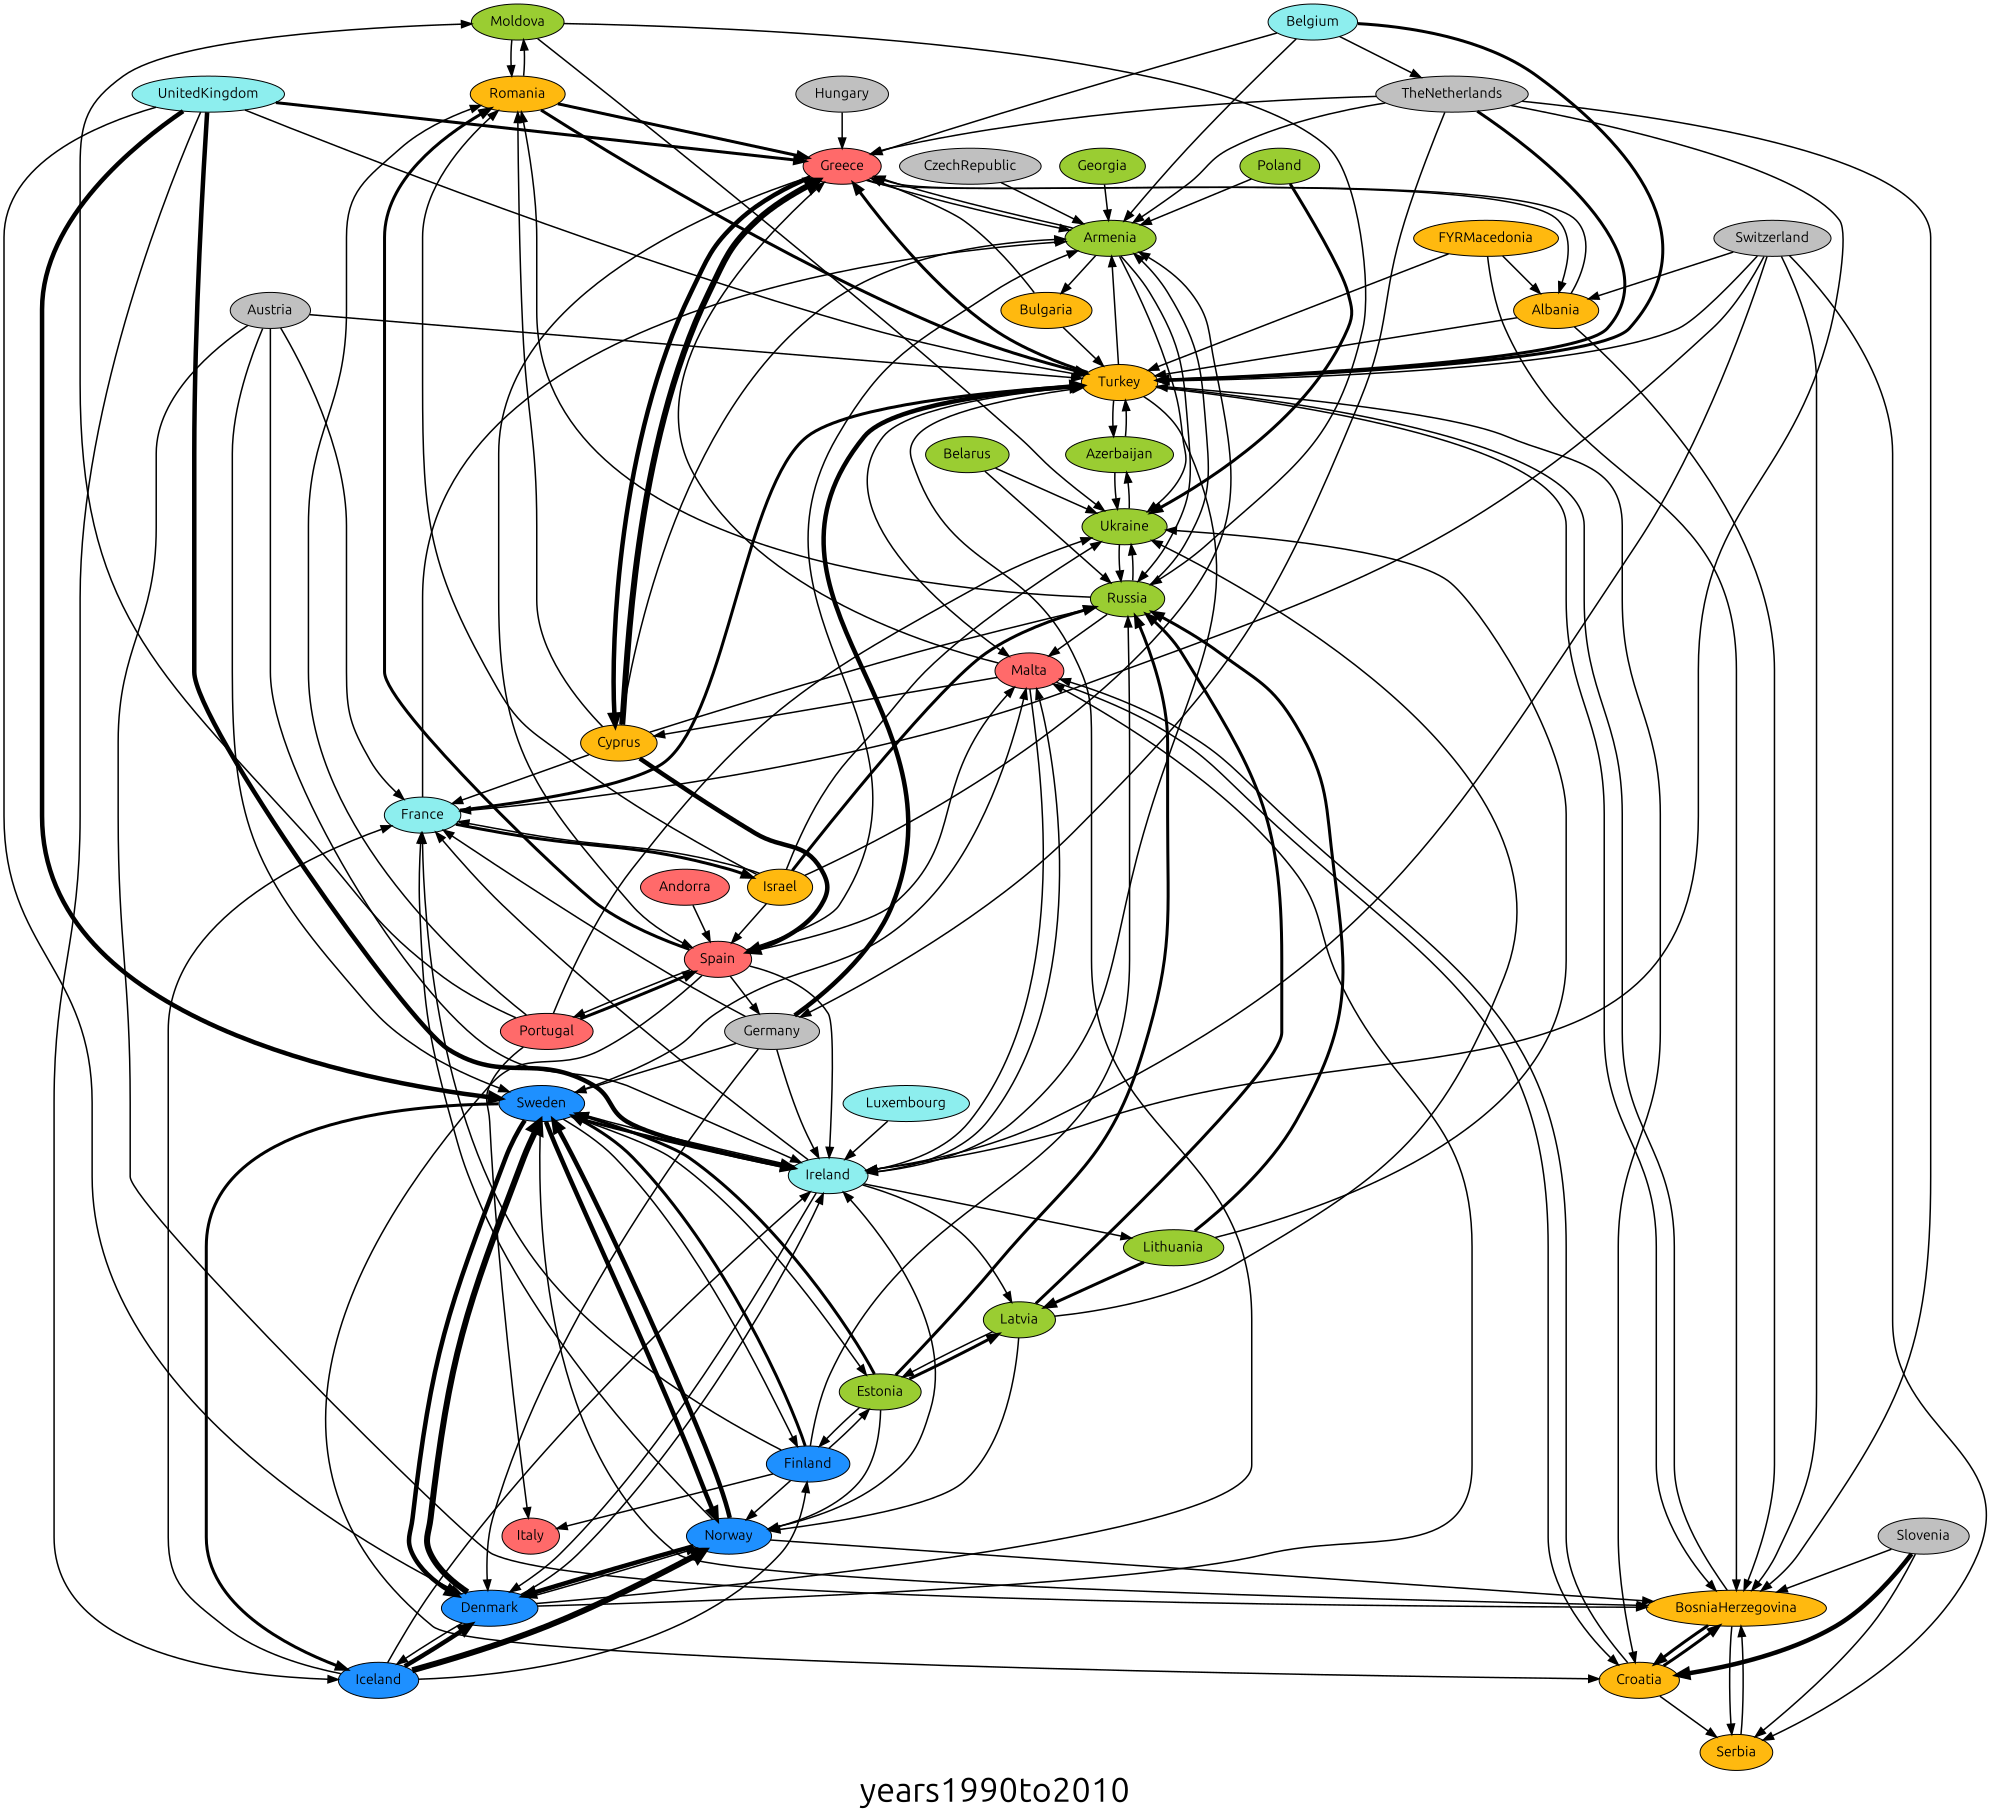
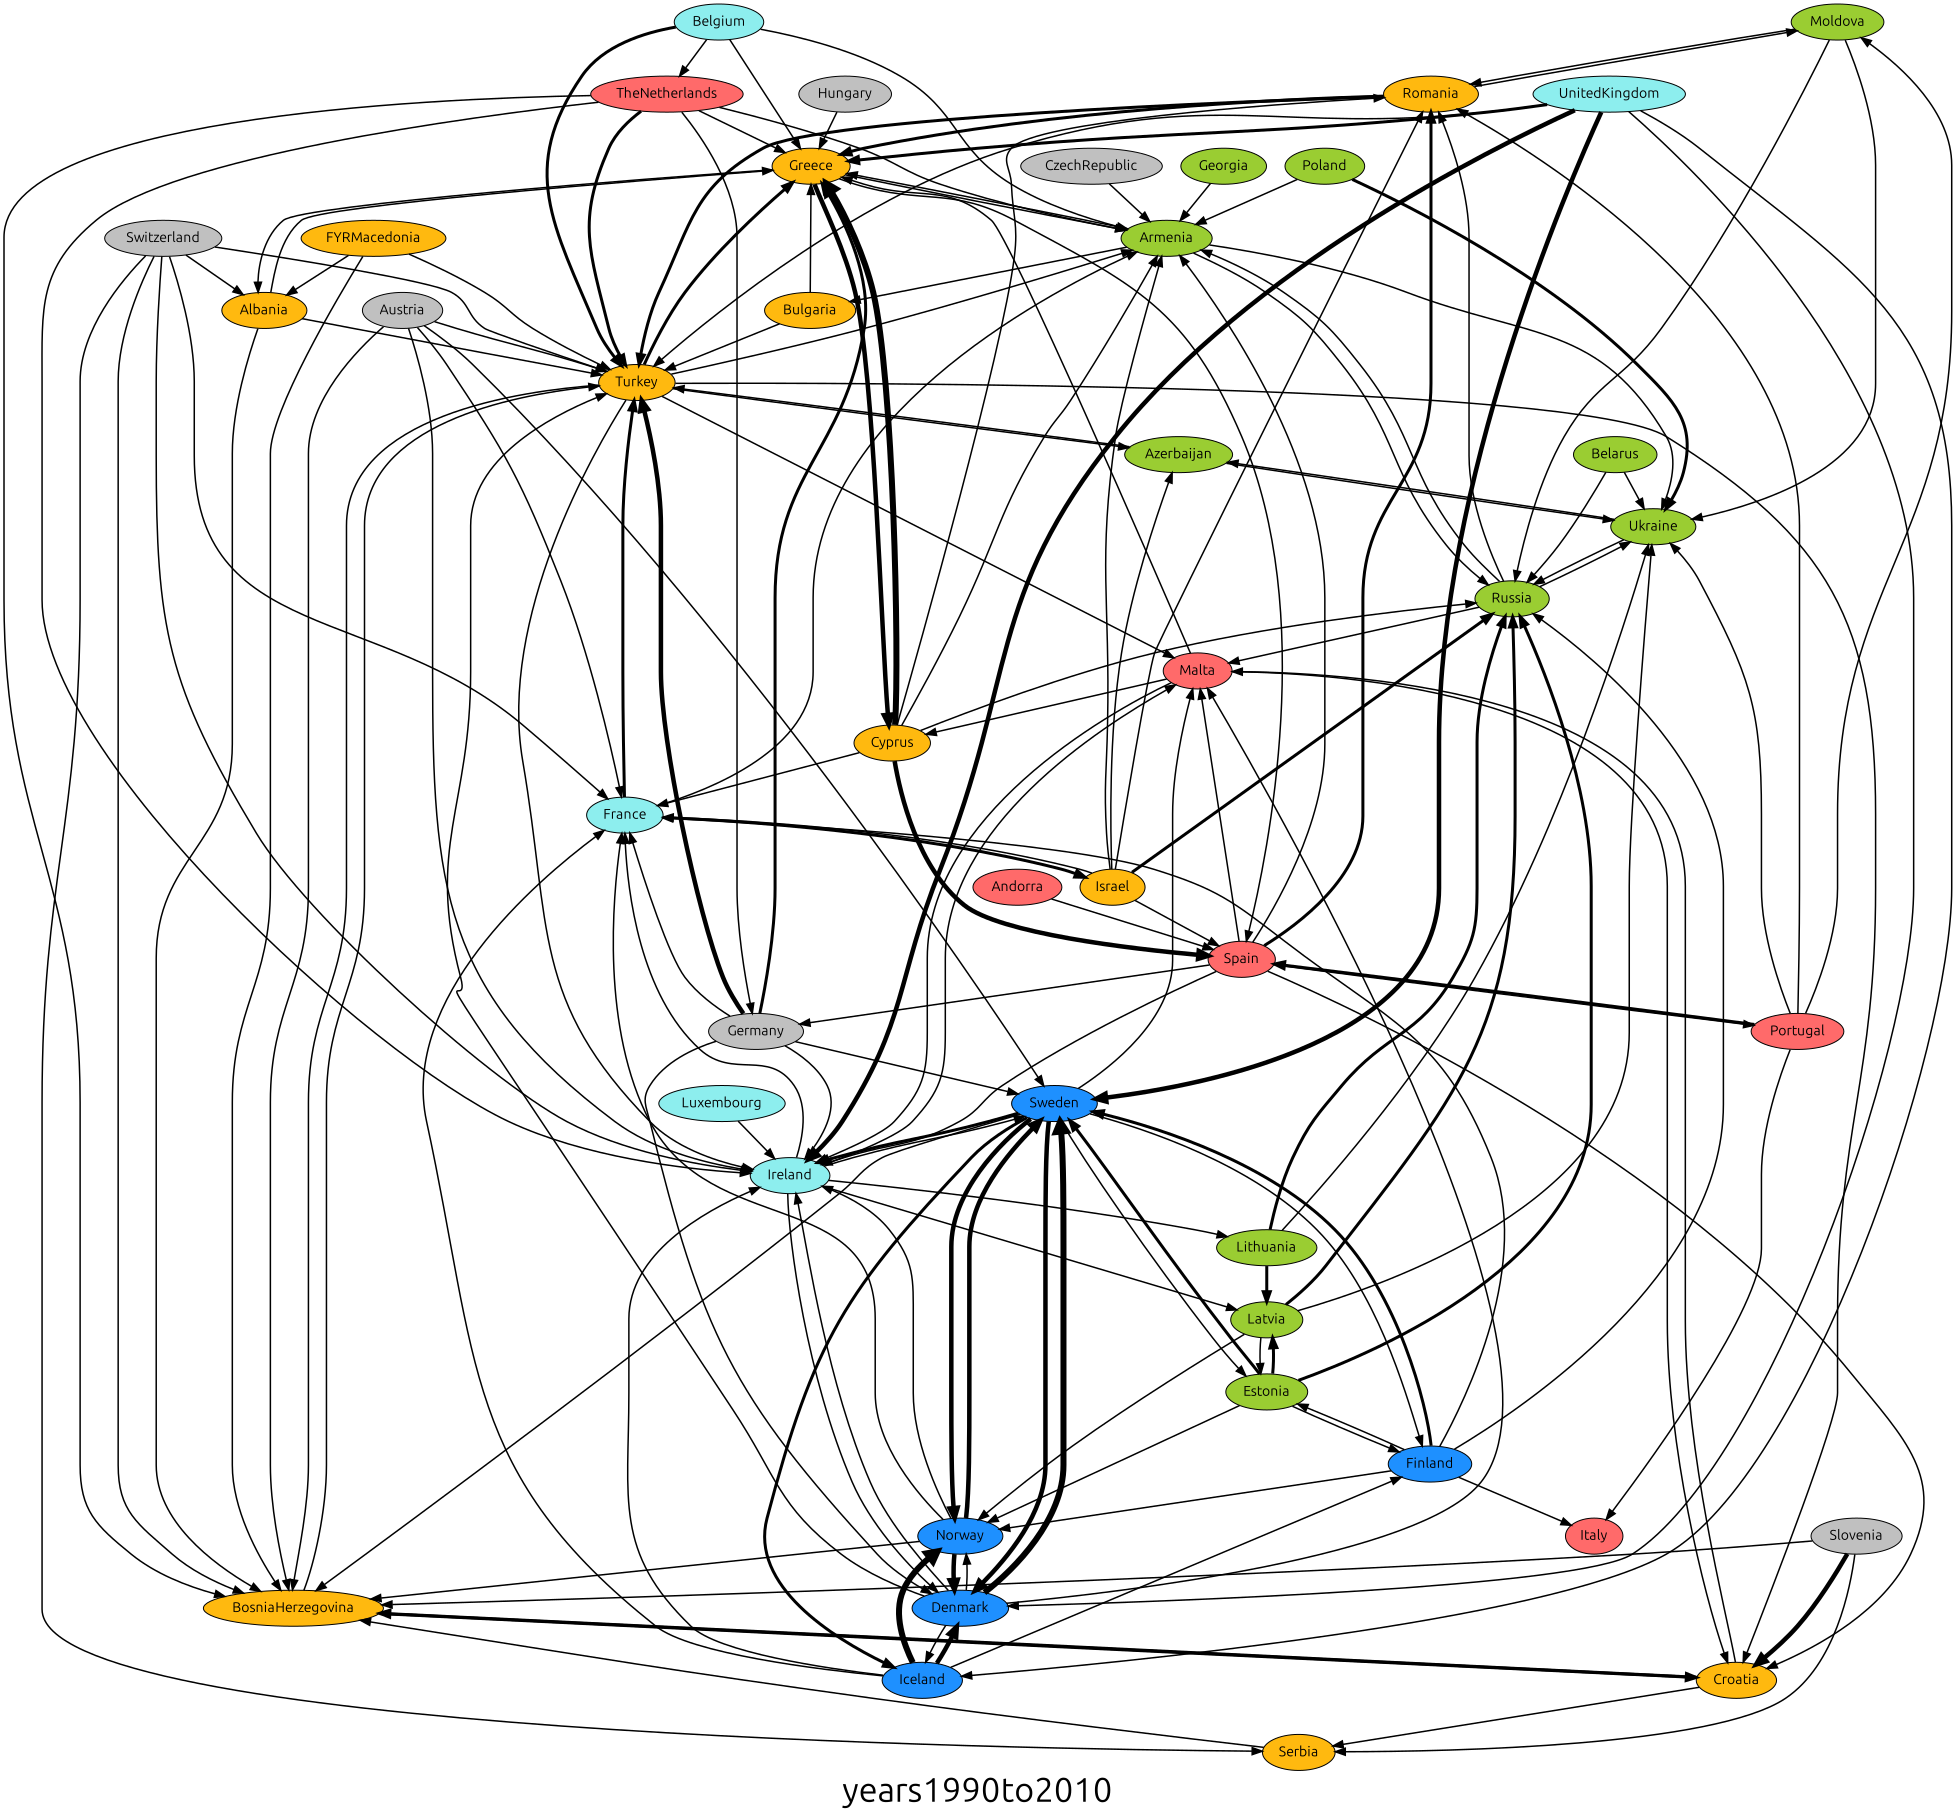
(1452, 94) -> (667, 94)
(842, 166) -> (811, 166)
none -> (776, 591)
(913, 684) -> (1119, 673)
(1730, 1675) -> none
